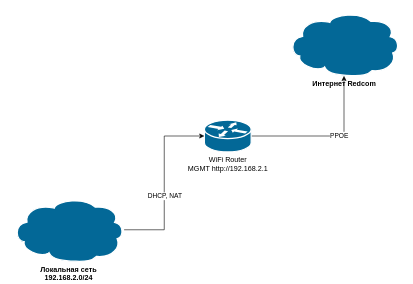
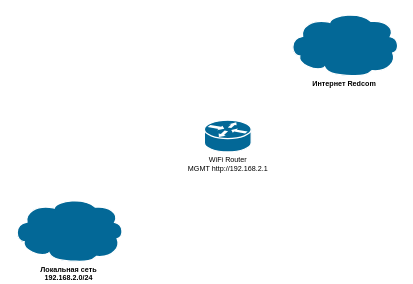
(339, 136) -> none
(164, 195) -> none
